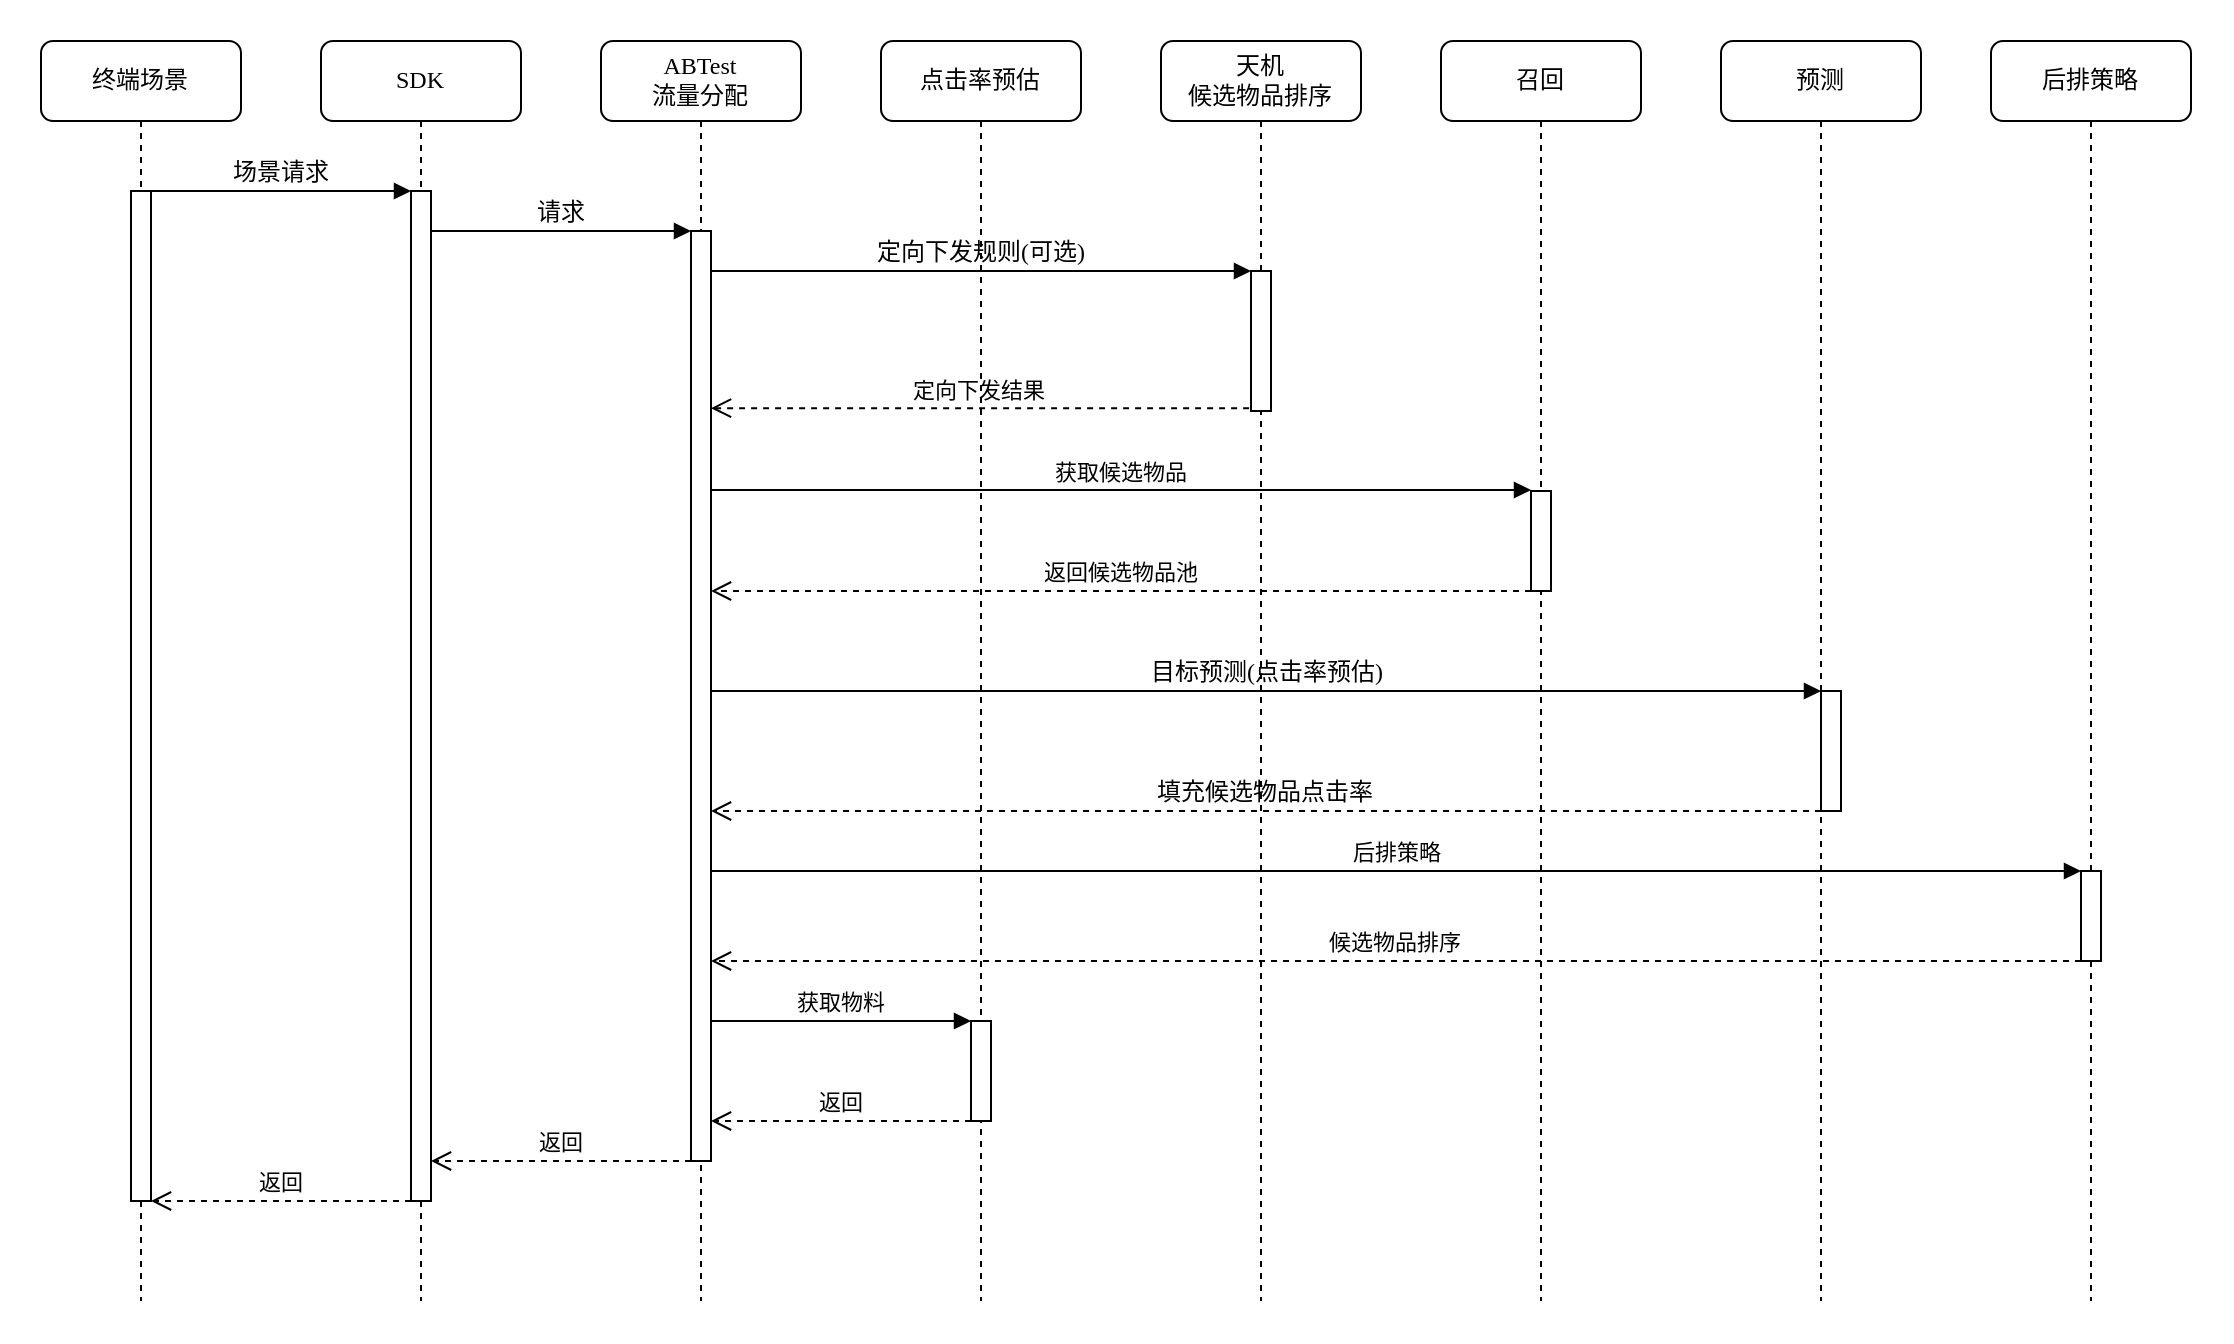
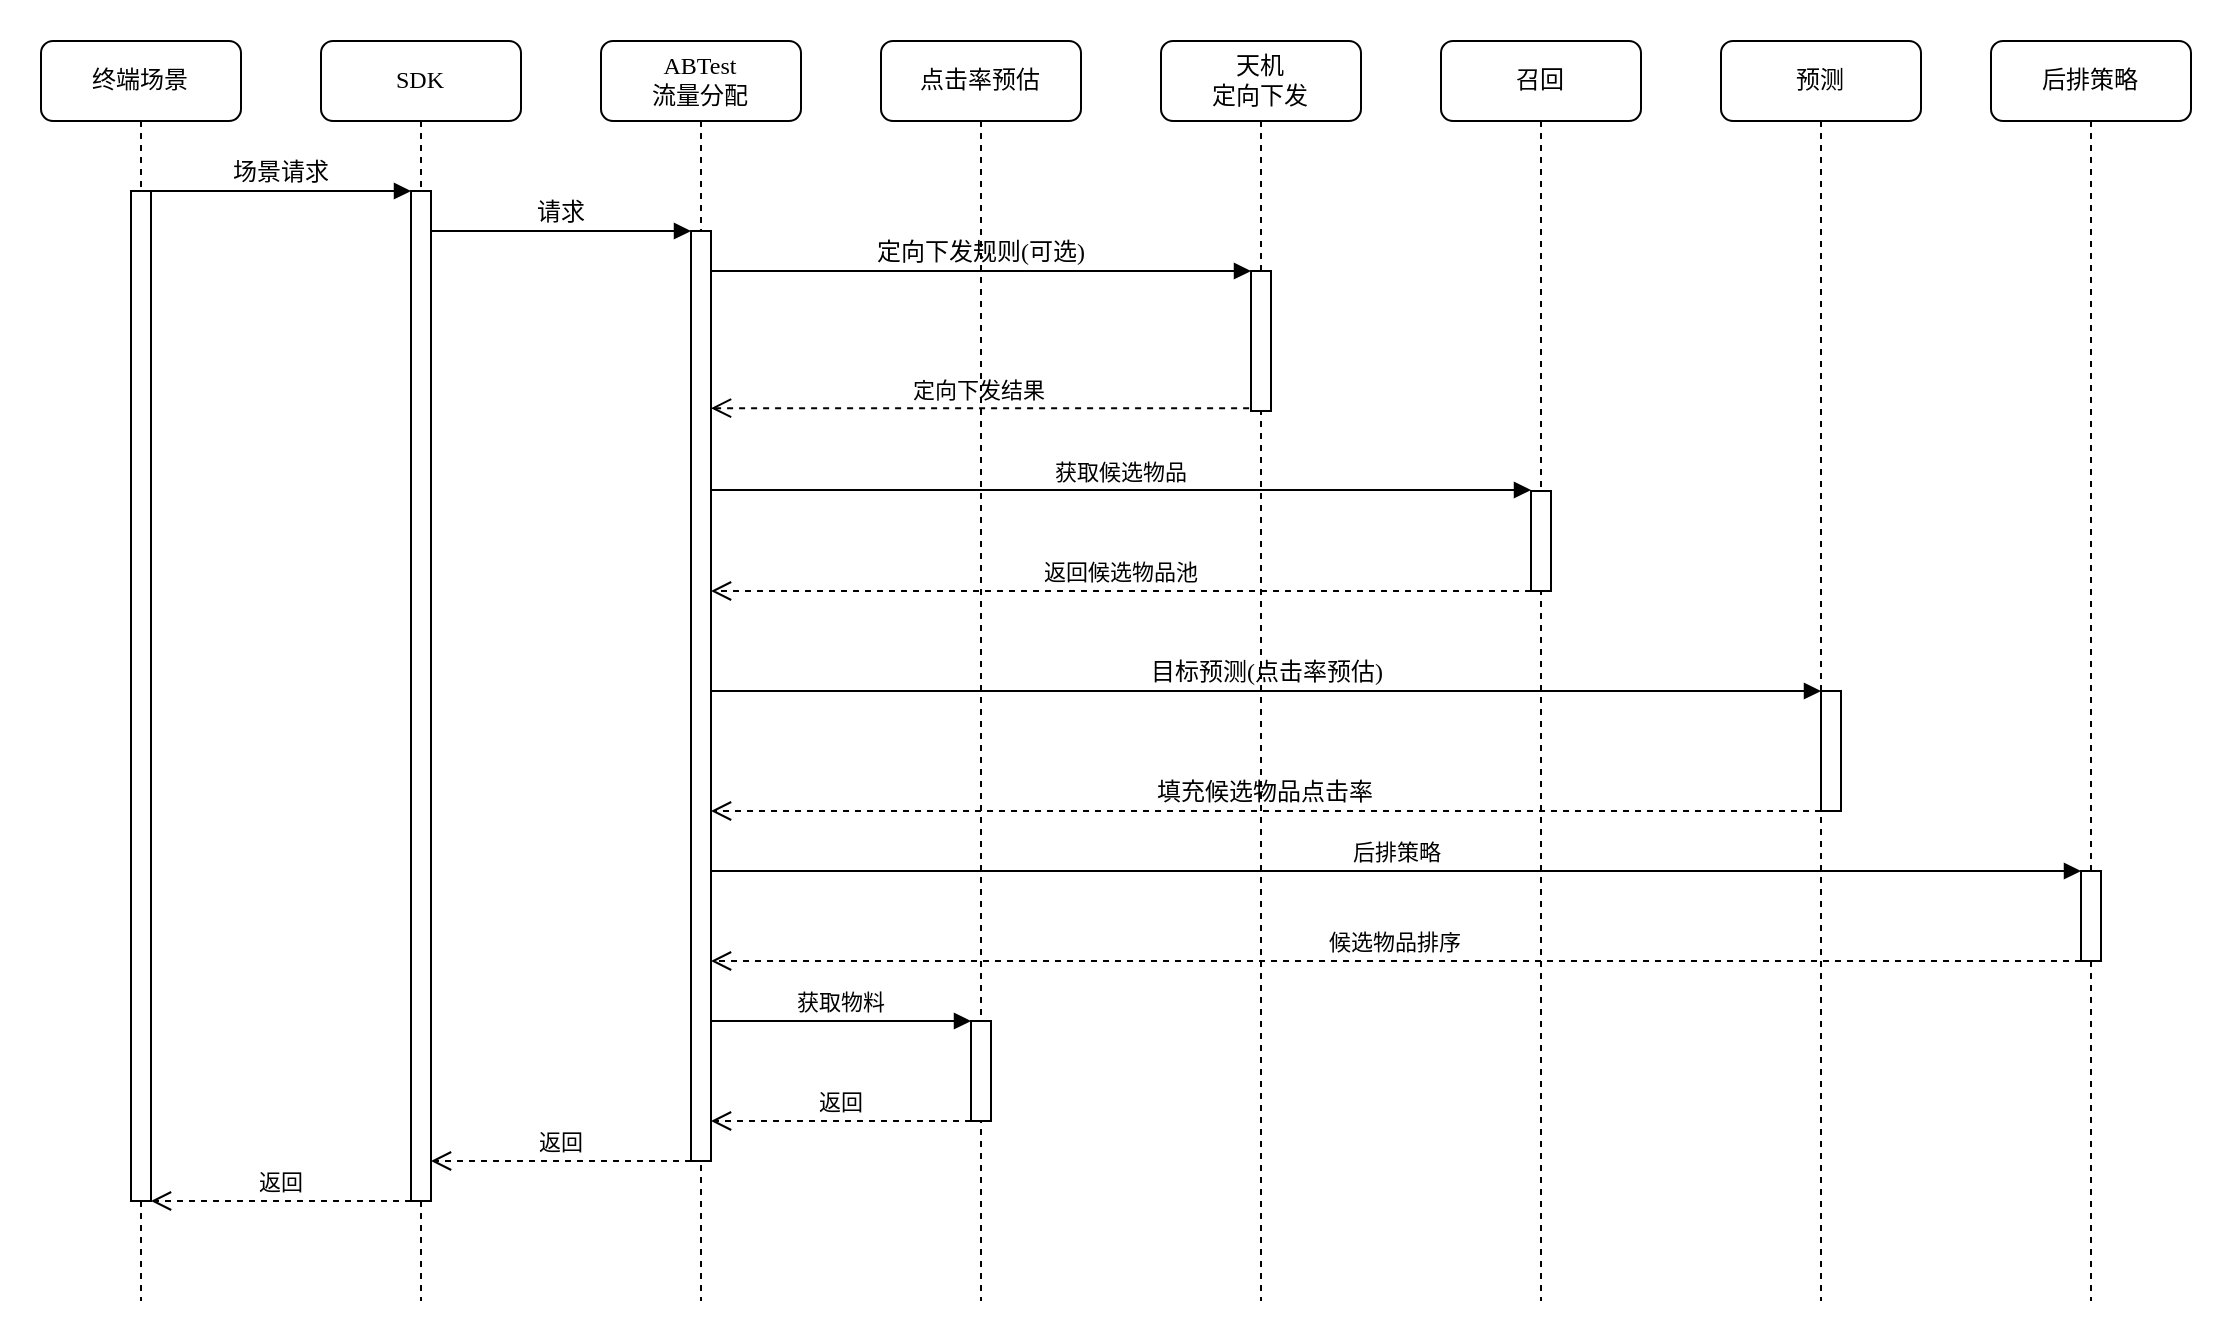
(1261, 81) -> (1261, 81)
